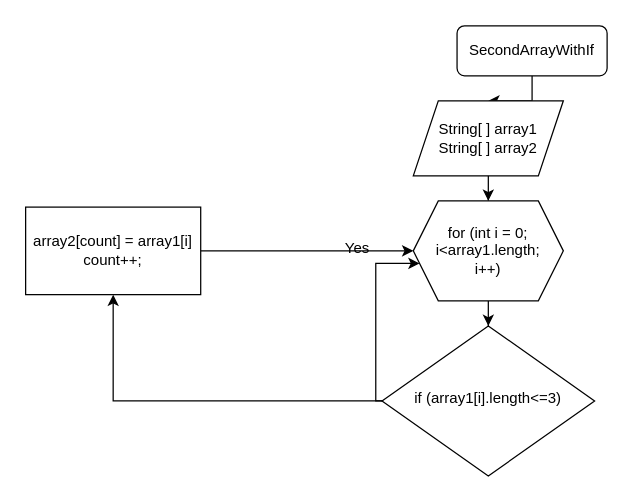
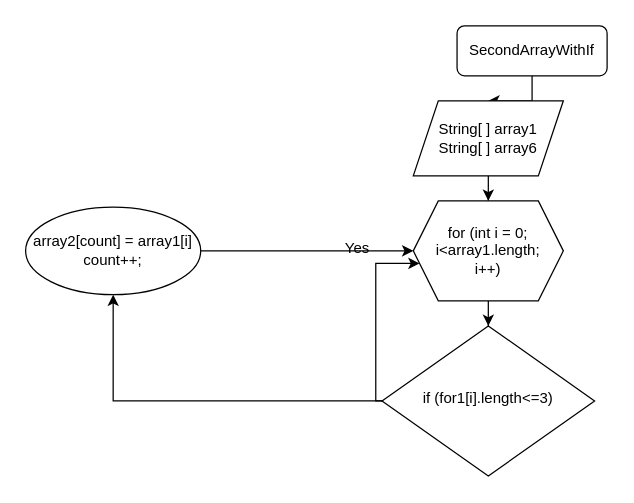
(488, 138) -> (488, 138)
(113, 251) -> (113, 251)
(488, 398) -> (488, 398)
